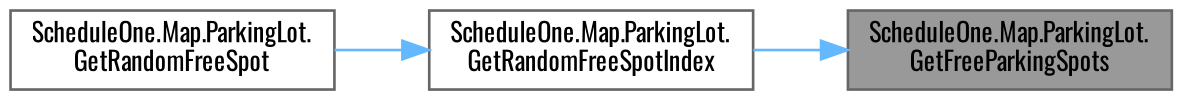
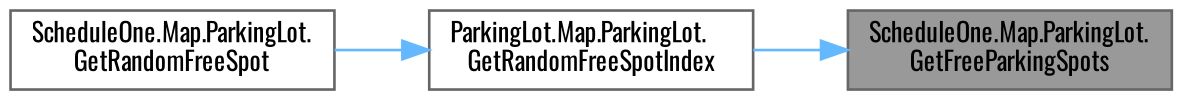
(591, 50) -> (591, 50)
